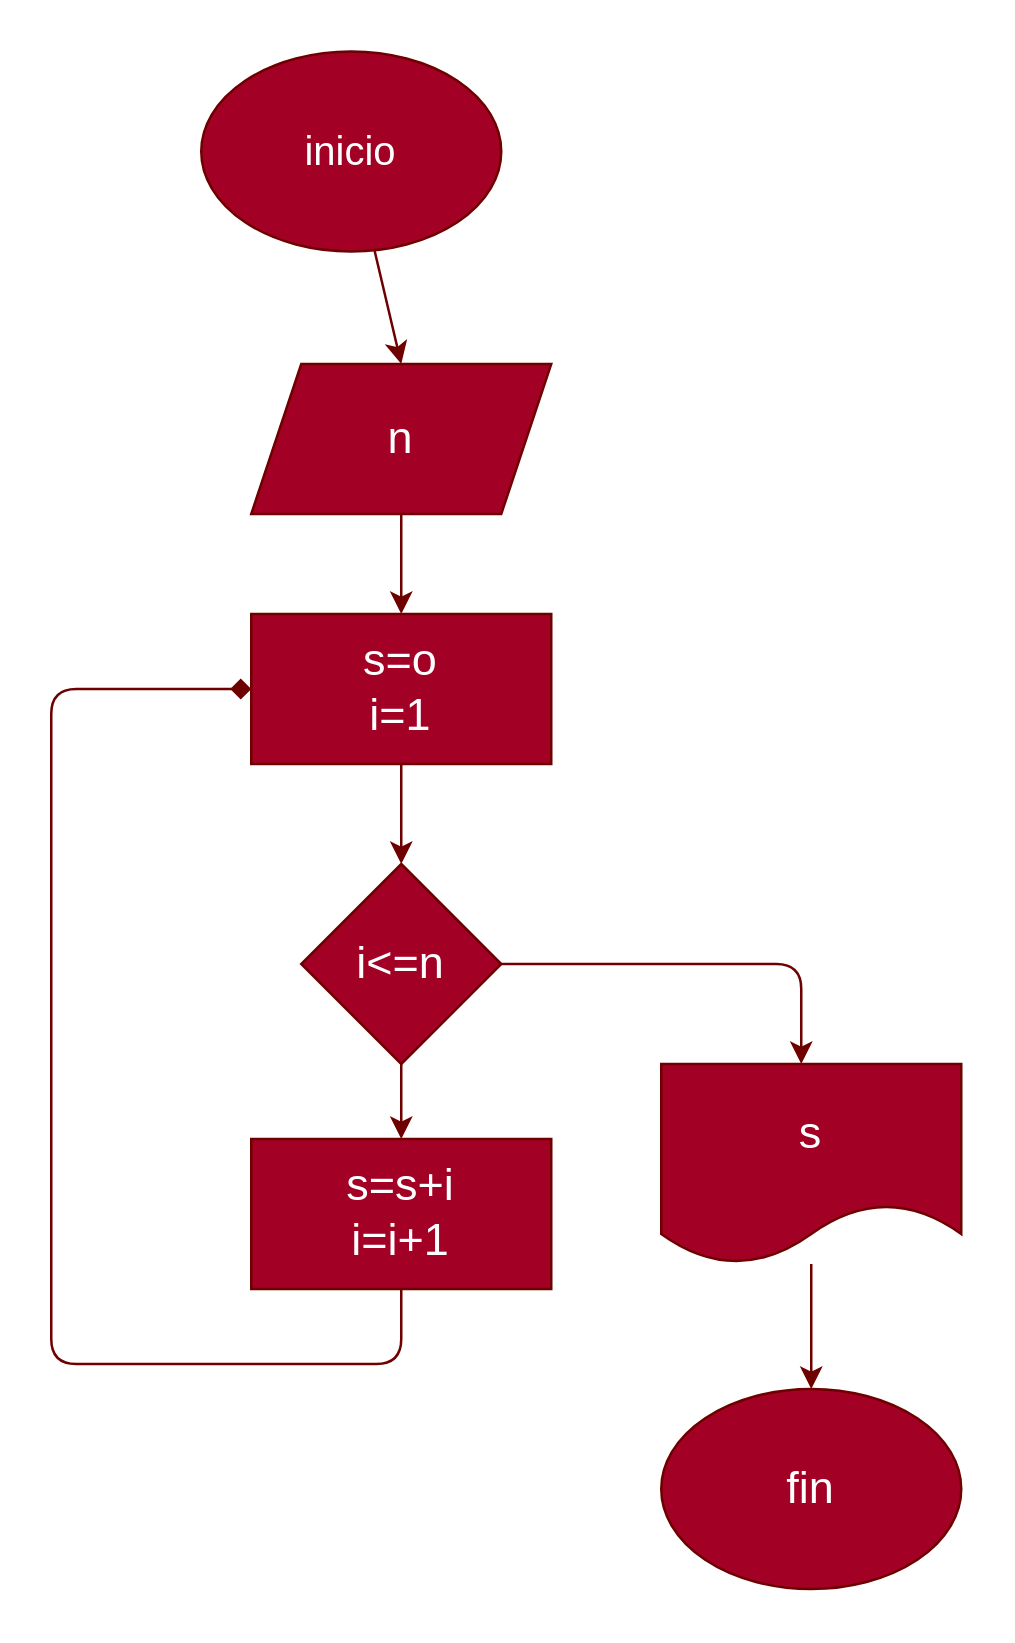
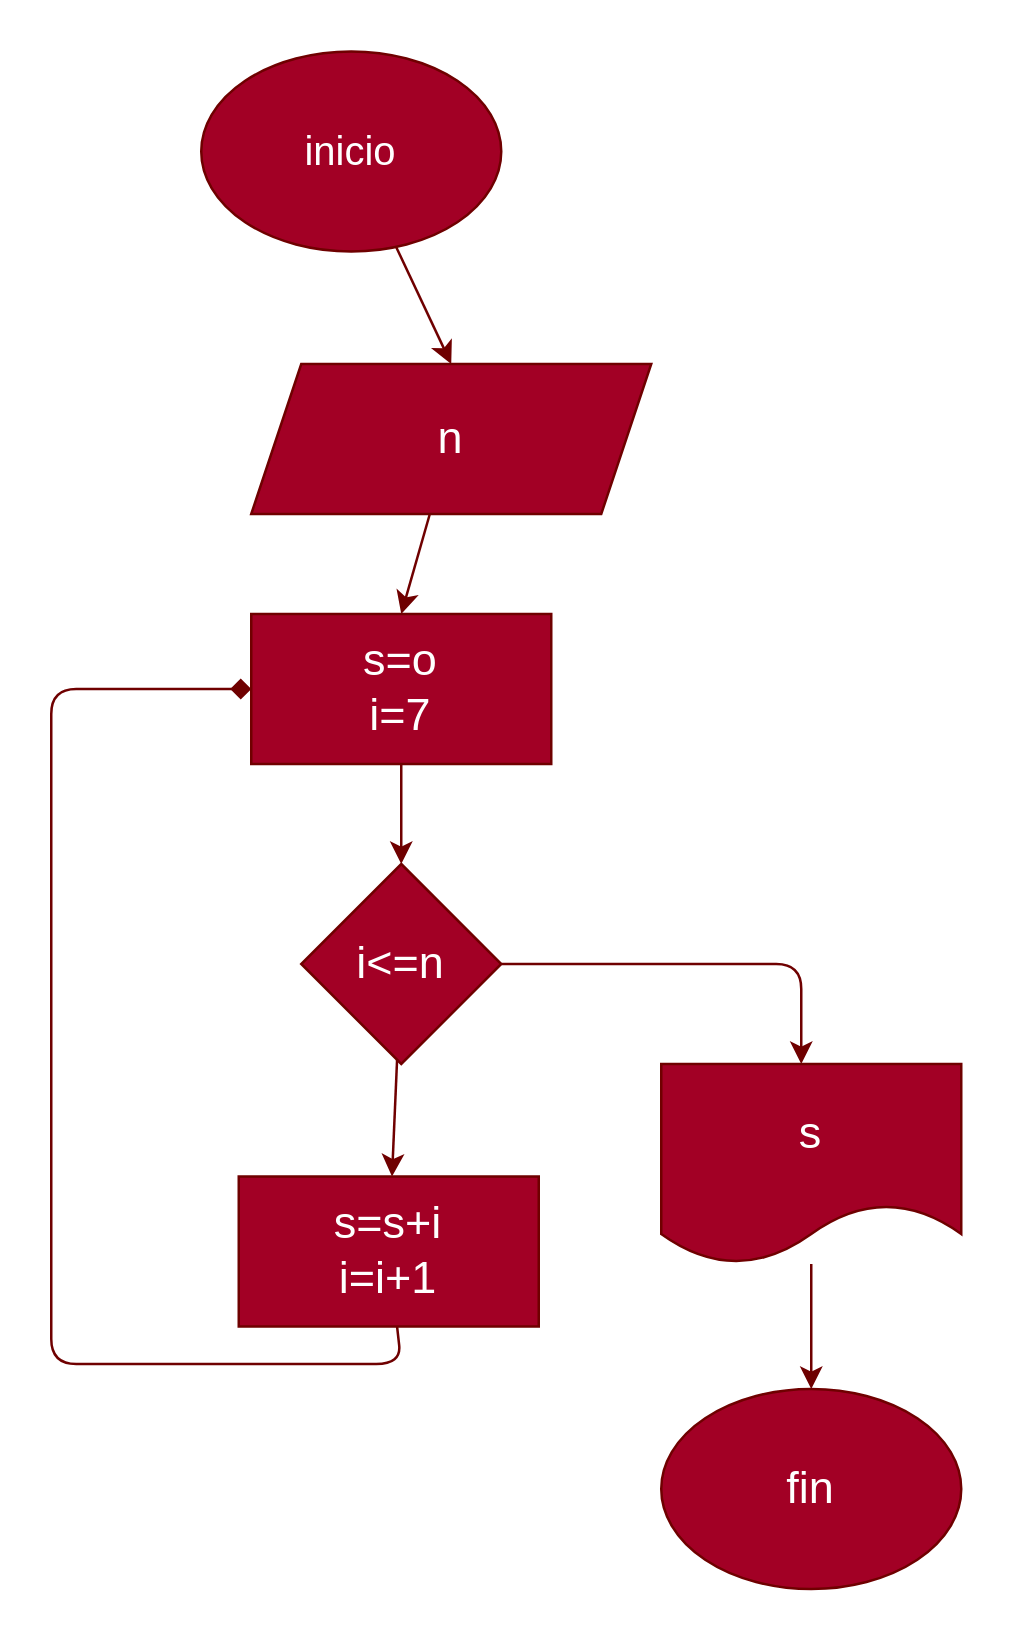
(401, 439) -> (451, 439)
(401, 689) -> (401, 689)
(401, 1214) -> (389, 1251)
